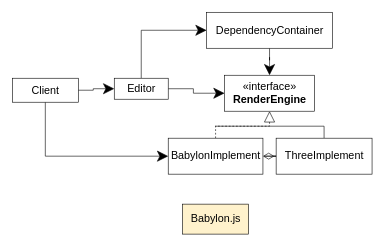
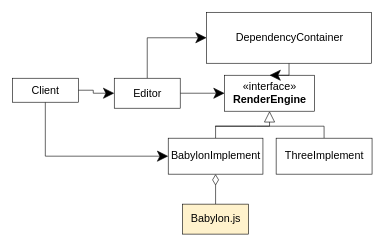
(270, 30) -> (289, 38)
(141, 89) -> (147, 93)
(216, 133) -> (216, 133)
(264, 156) -> (216, 194)
